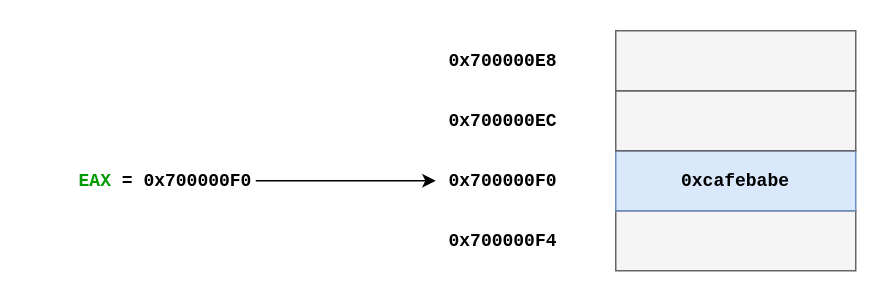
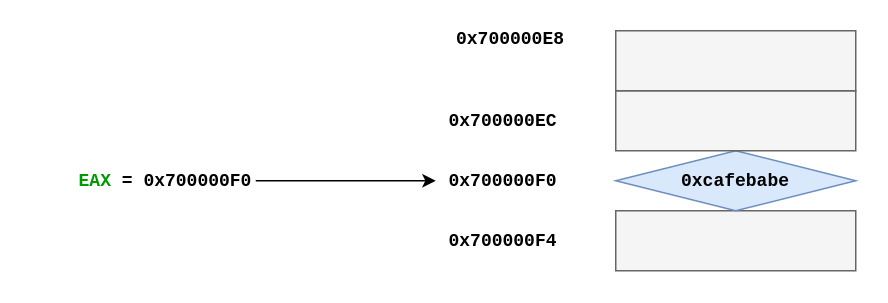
(503, 61) -> (511, 38)
(736, 181) -> (736, 181)
